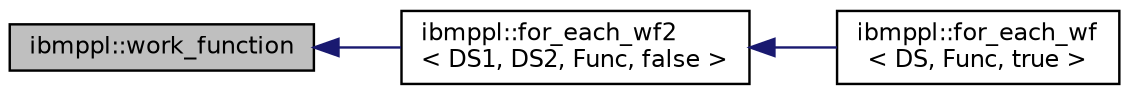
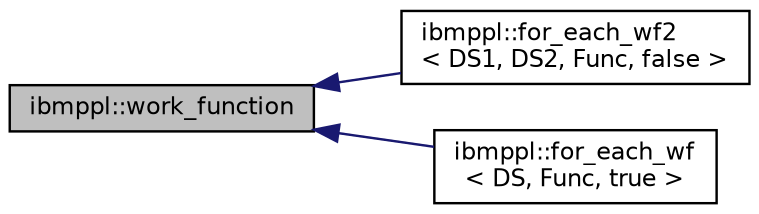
(806, 47) -> (386, 140)
